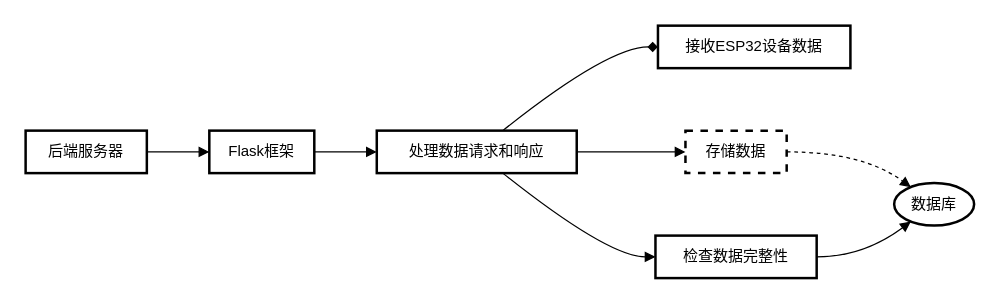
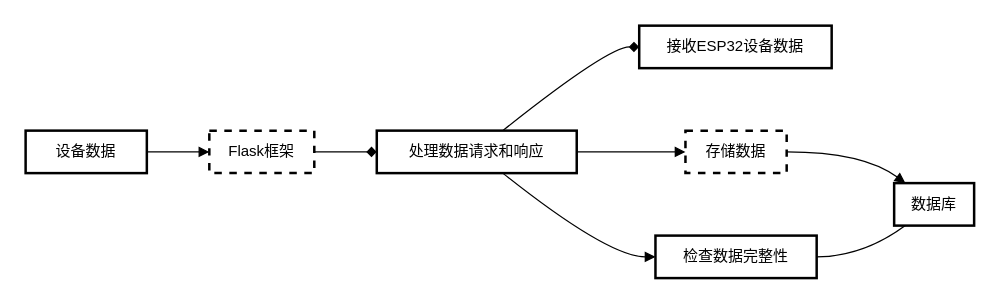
(754, 47) -> (736, 47)
(86, 152) -> (86, 152)
(262, 152) -> (262, 152)
(366, 152) -> (365, 152)
(848, 158) -> (844, 157)
(934, 204) -> (934, 204)
(877, 243) -> (879, 242)
